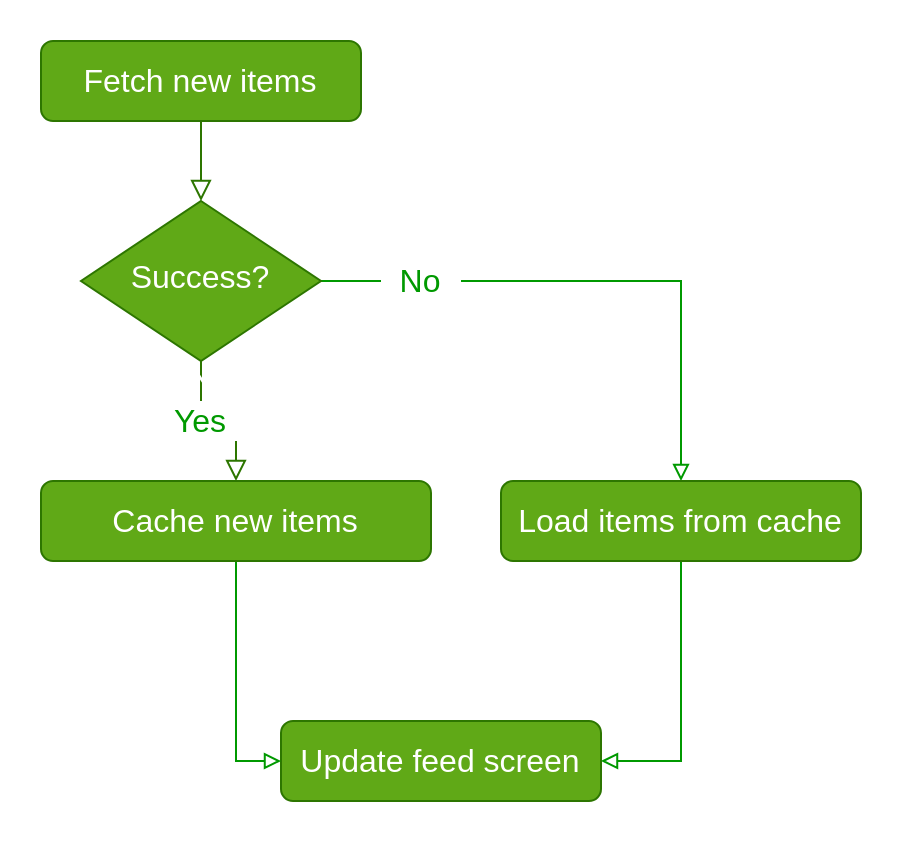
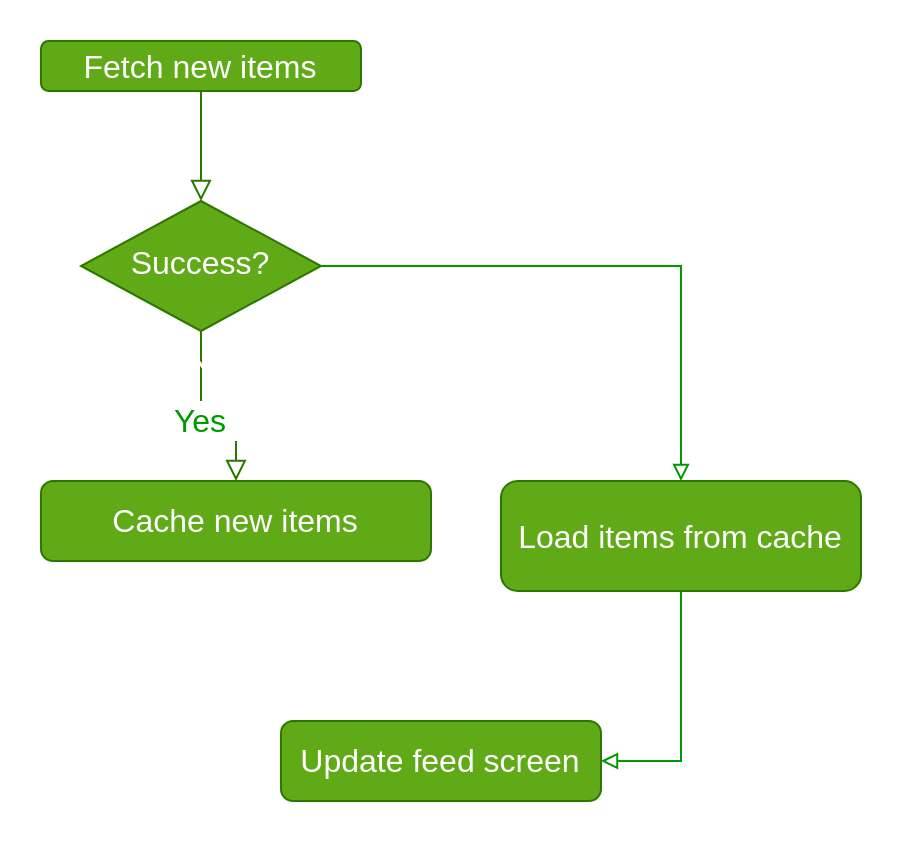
(201, 81) -> (201, 66)
(201, 281) -> (201, 266)
(421, 281) -> none
(681, 521) -> (681, 536)
(236, 675) -> none
